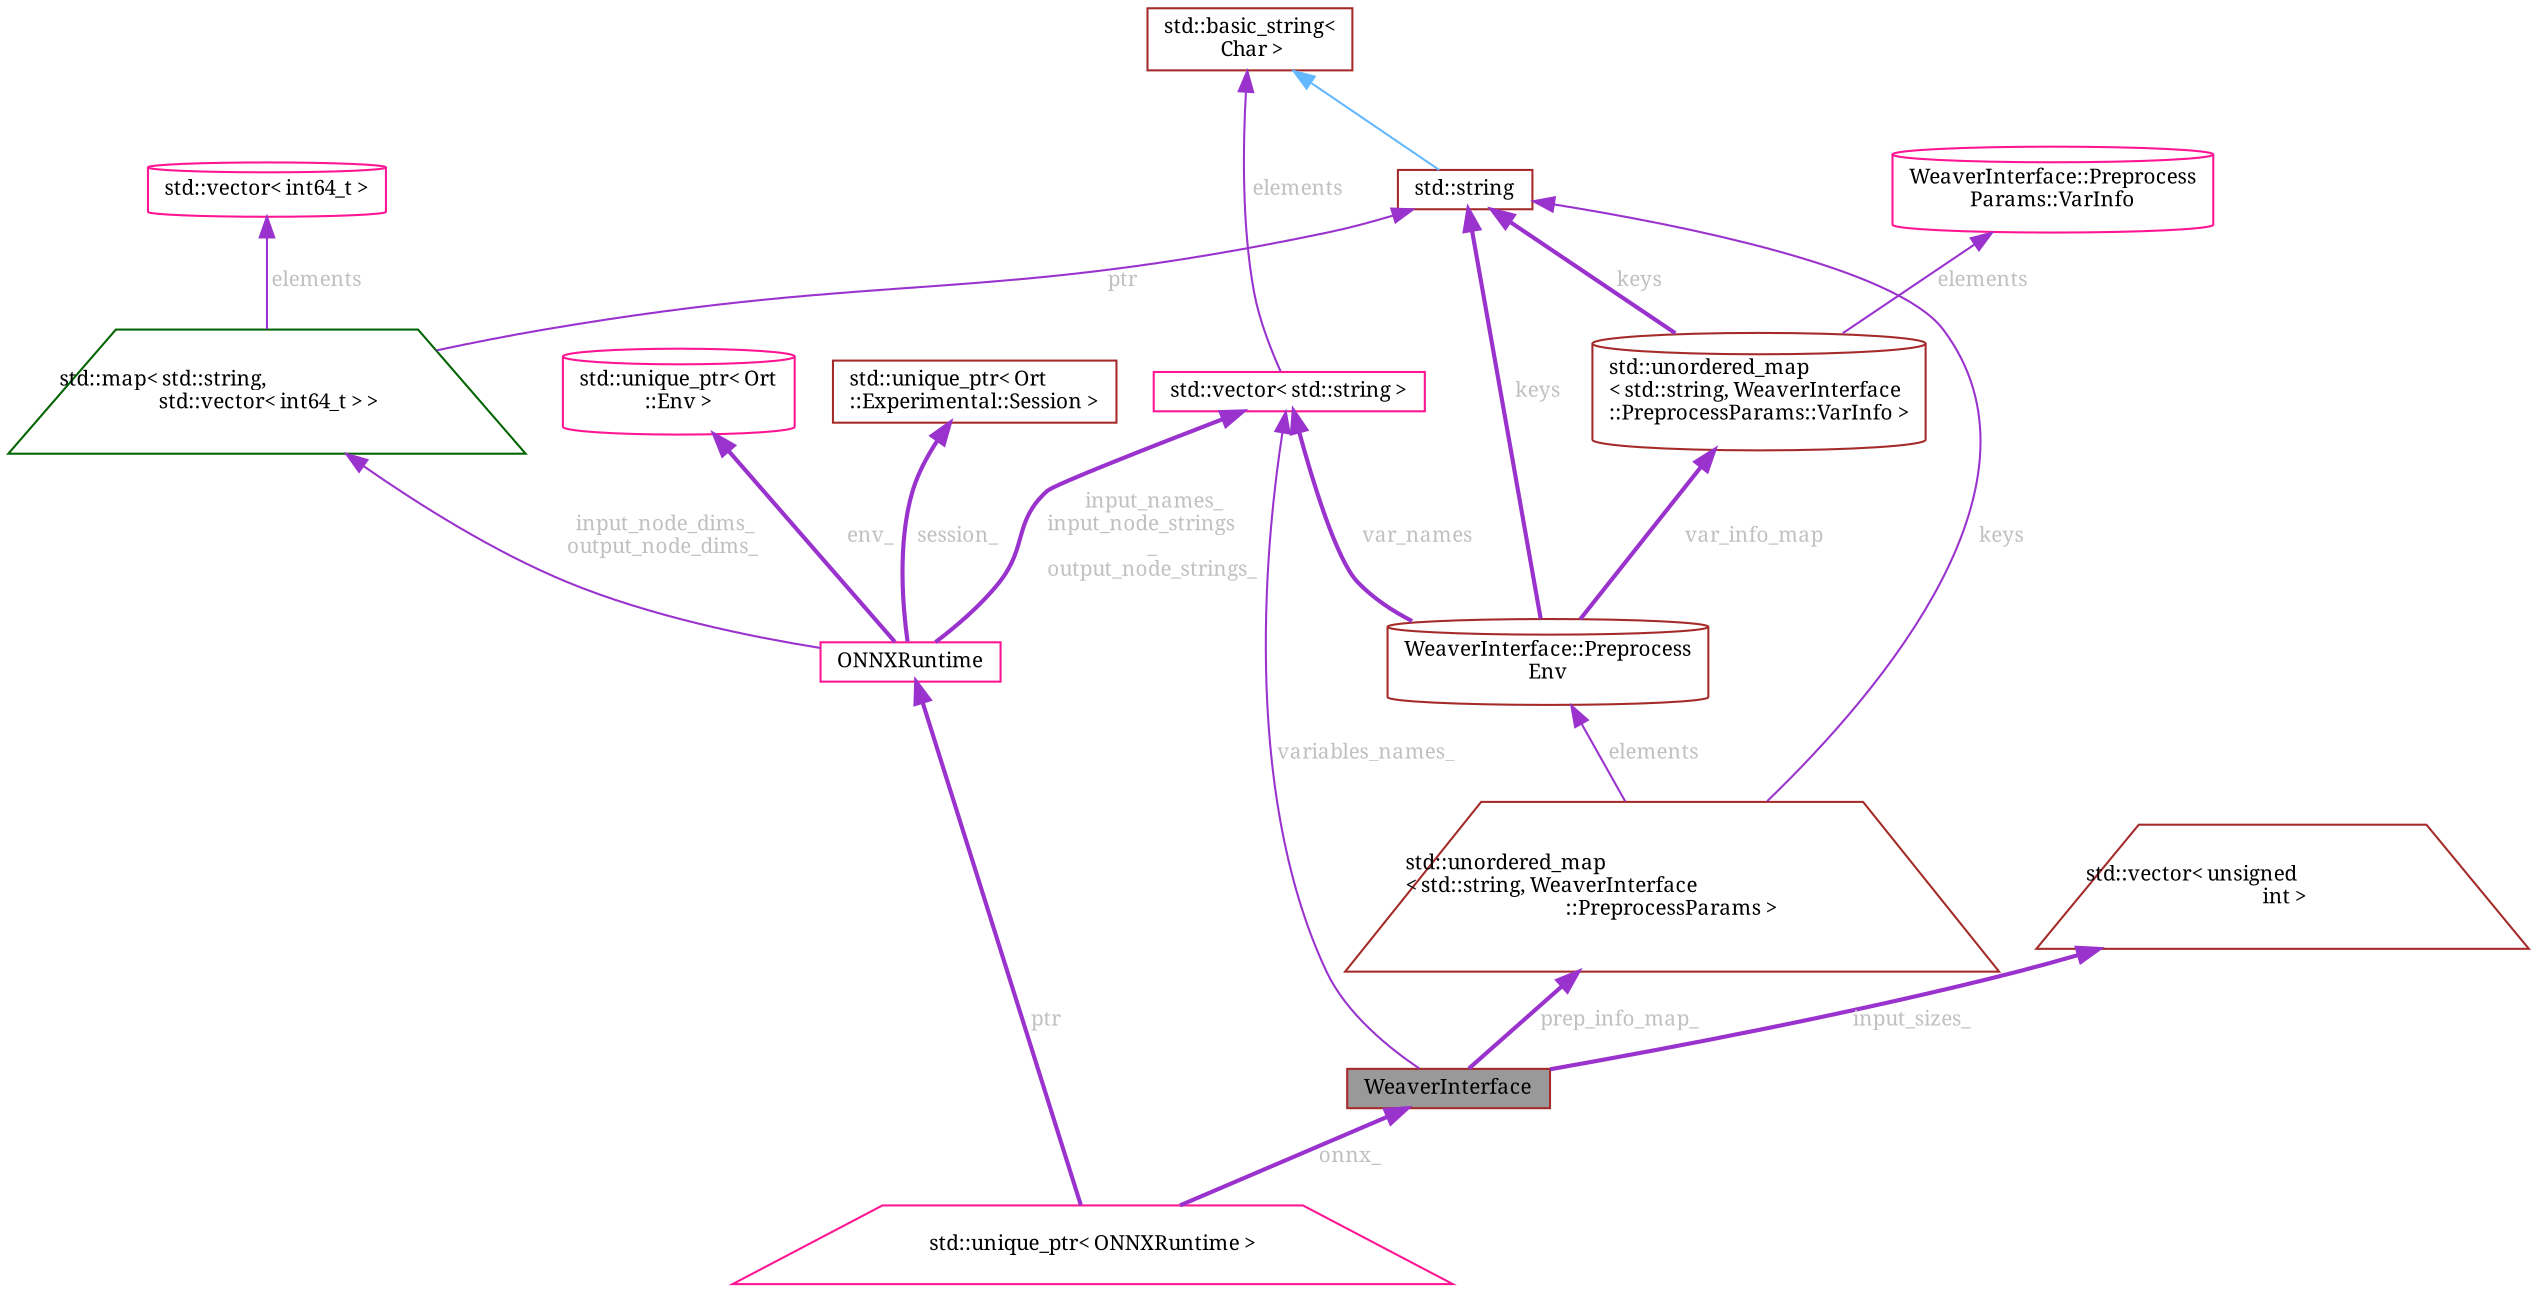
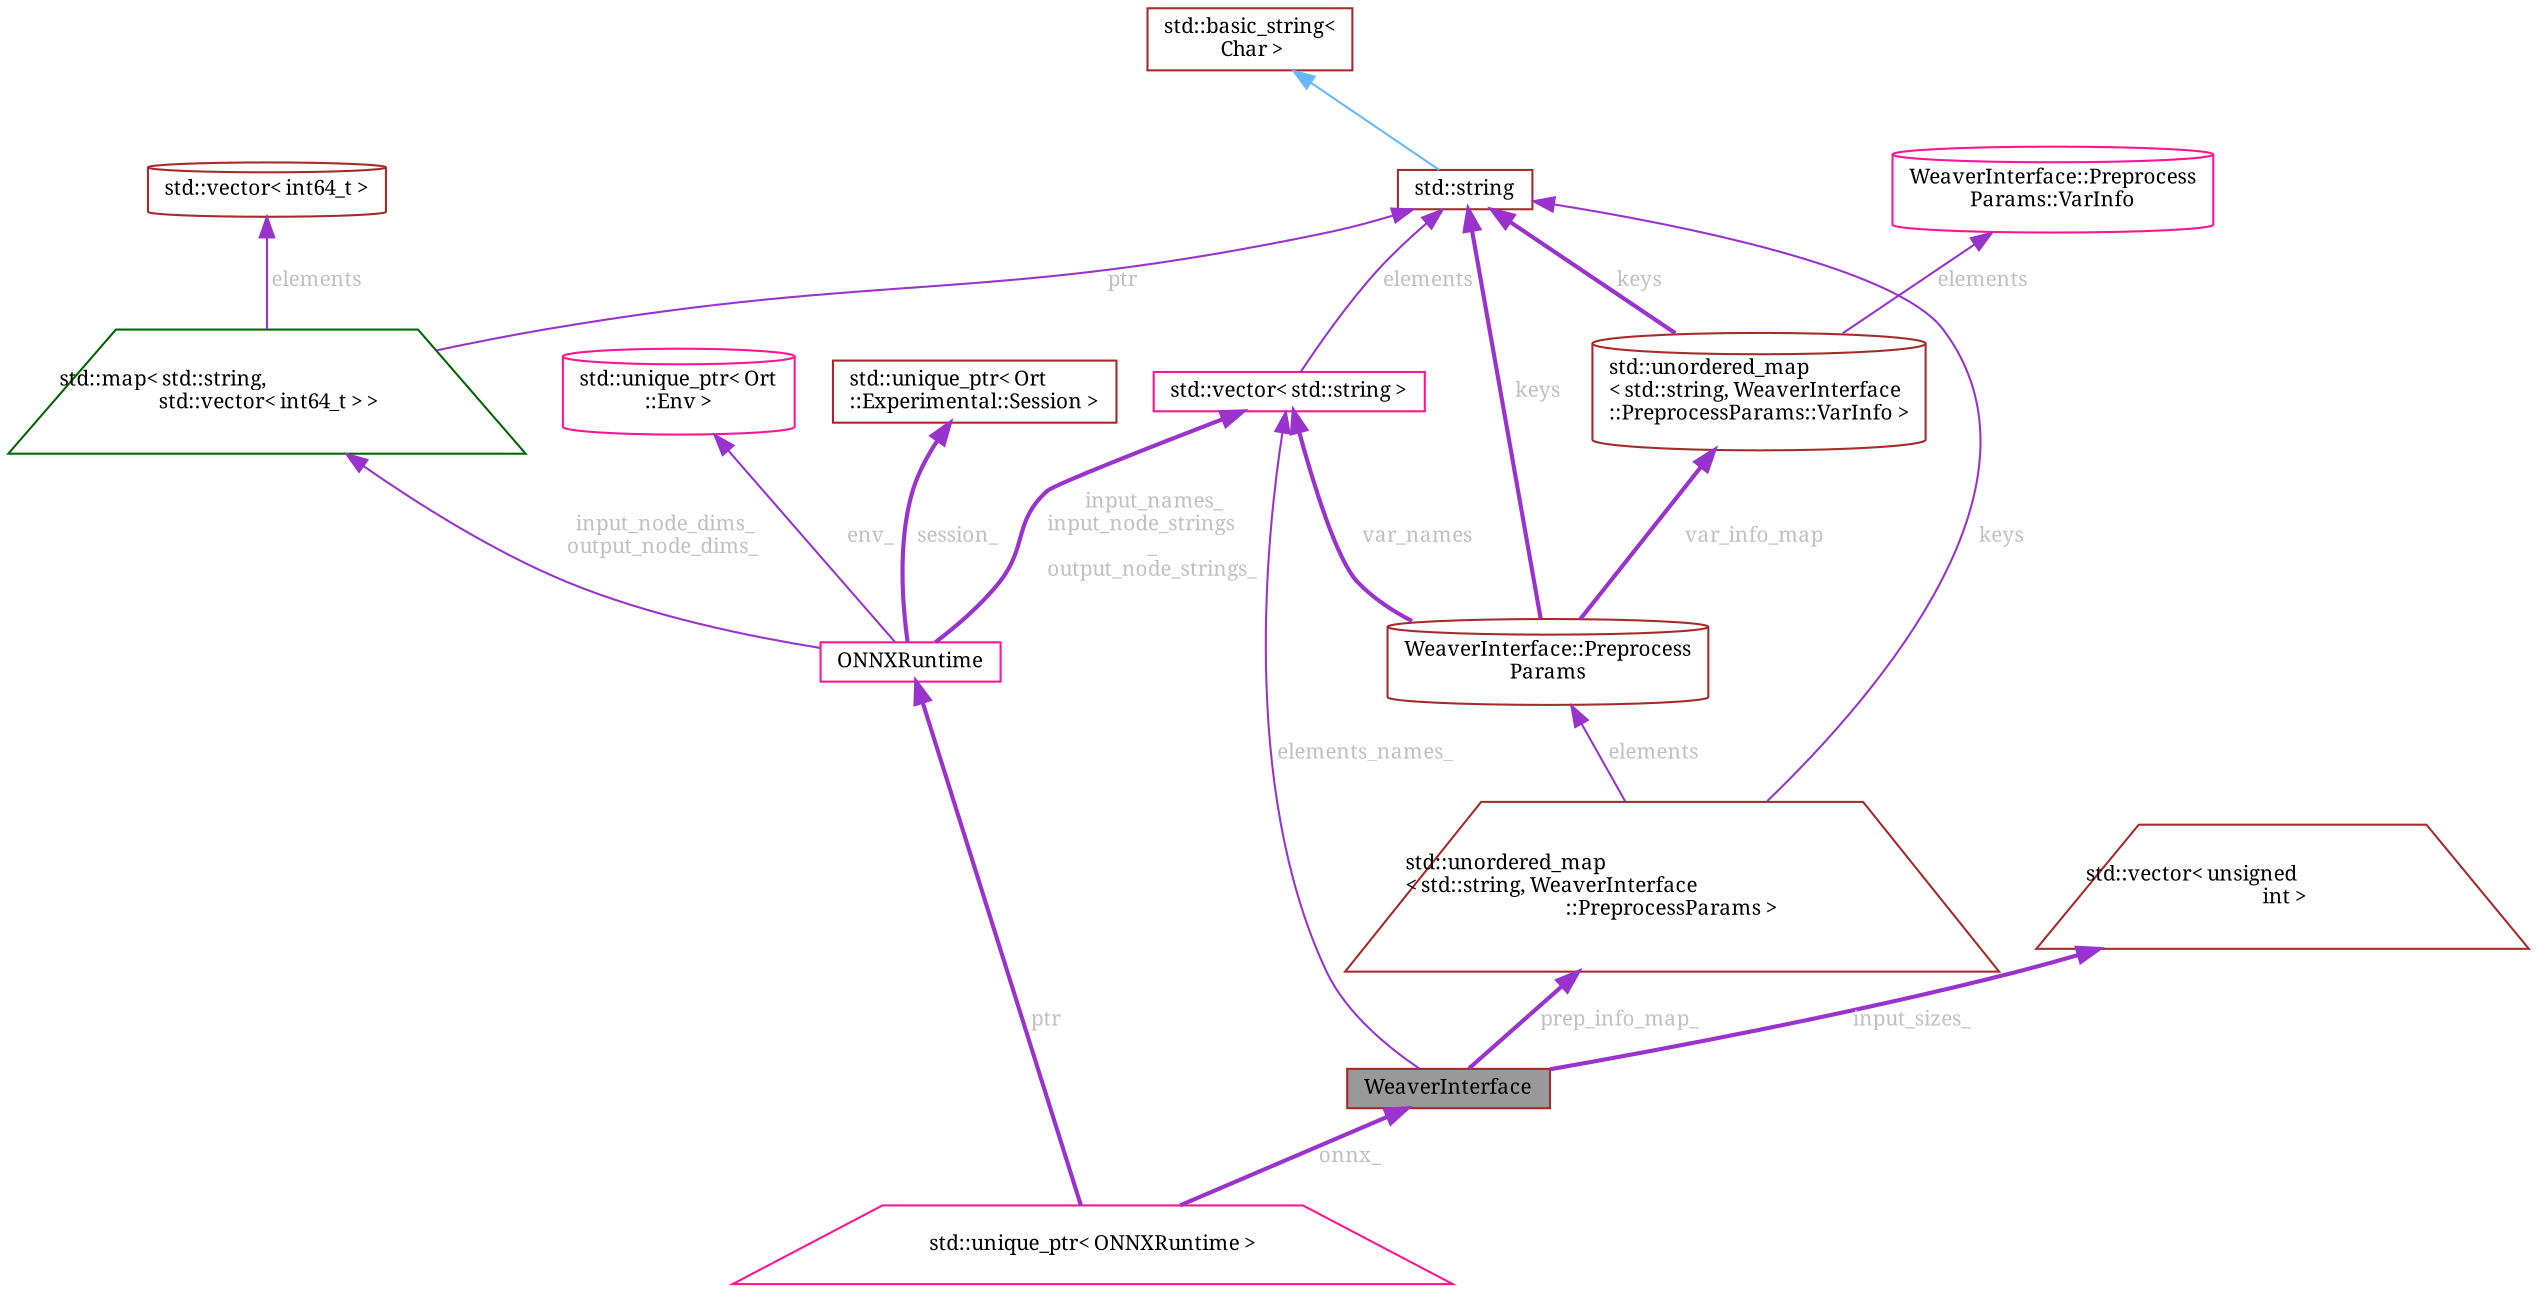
(267, 190) -> (267, 190)
(1247, 234) -> (1358, 293)
(812, 546) -> (812, 546)
(1548, 662) -> (1548, 662)
(1364, 753) -> (1364, 753)
